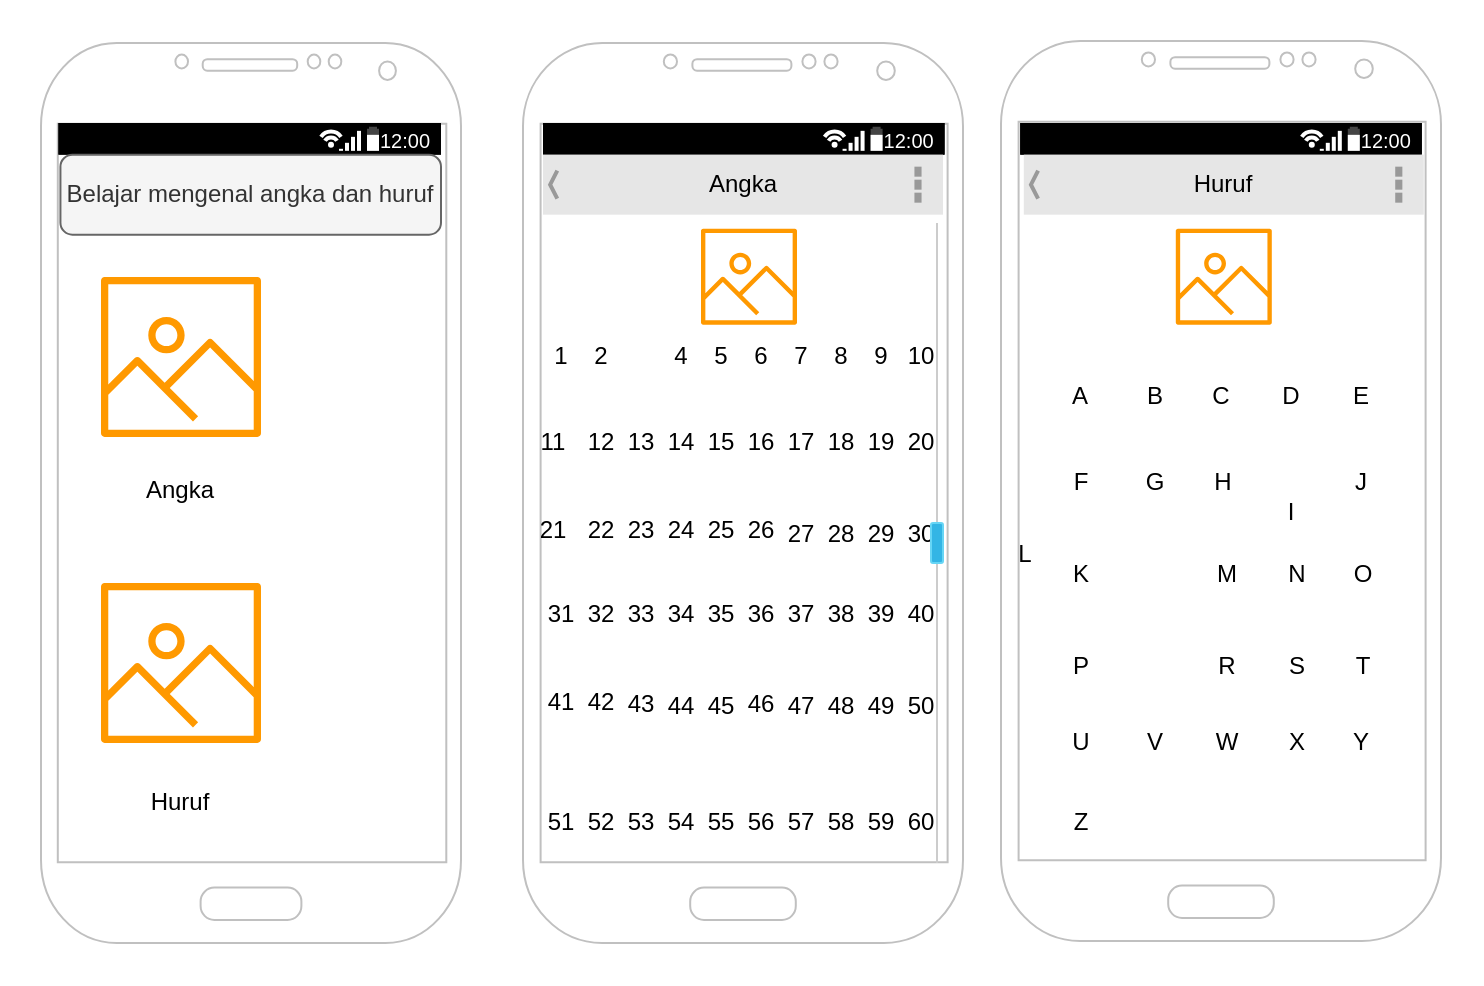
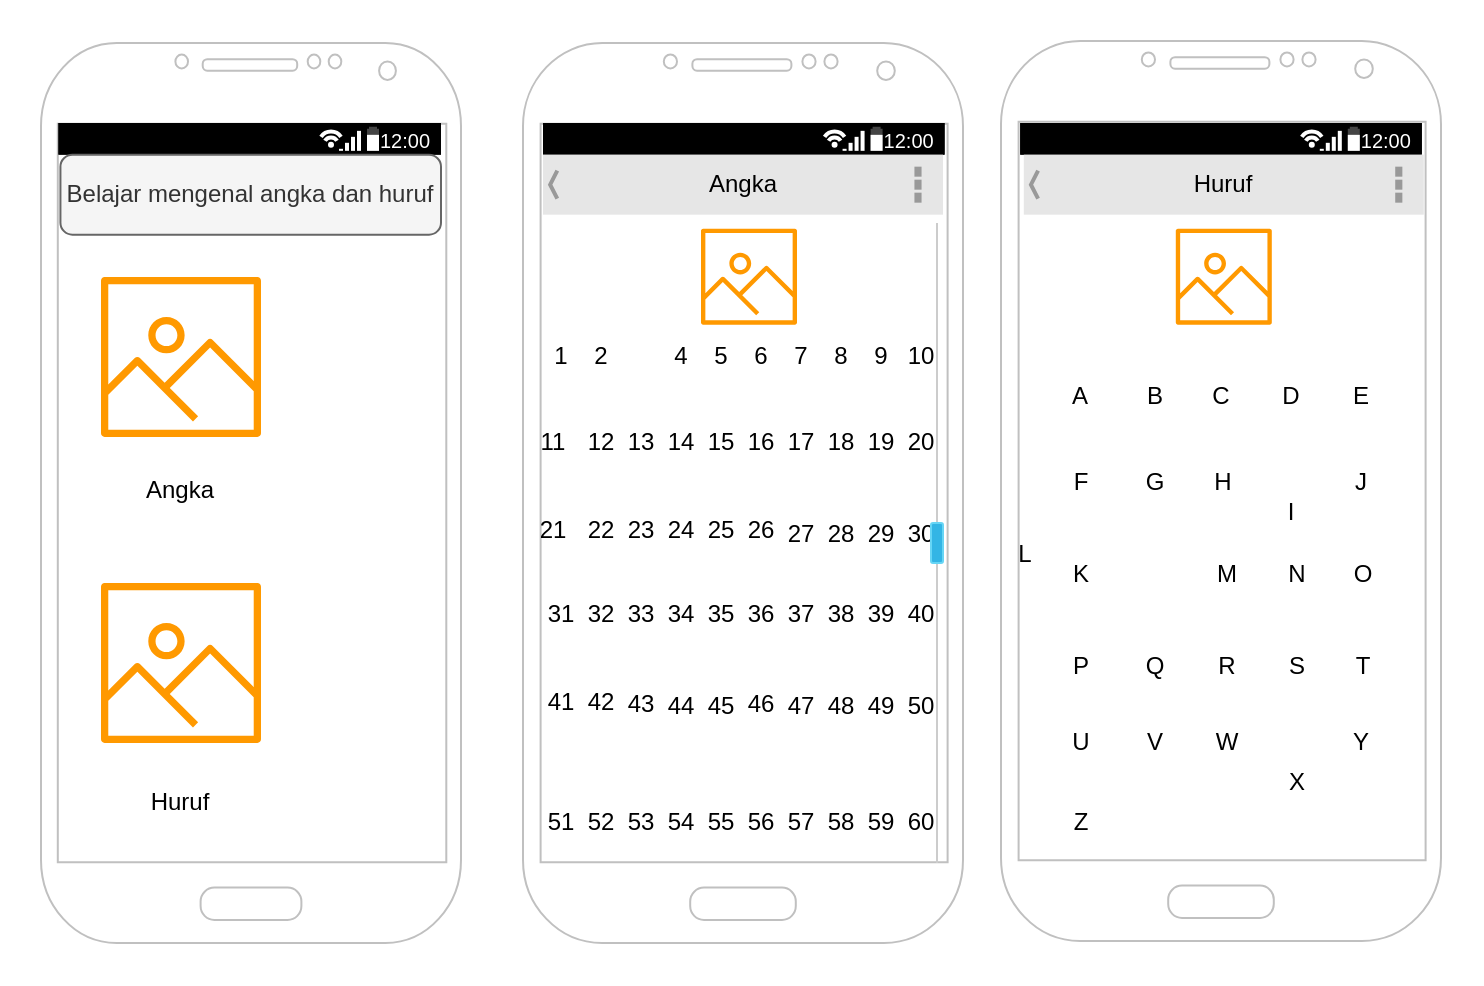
none -> (1156, 667)
(1297, 743) -> (1297, 783)
